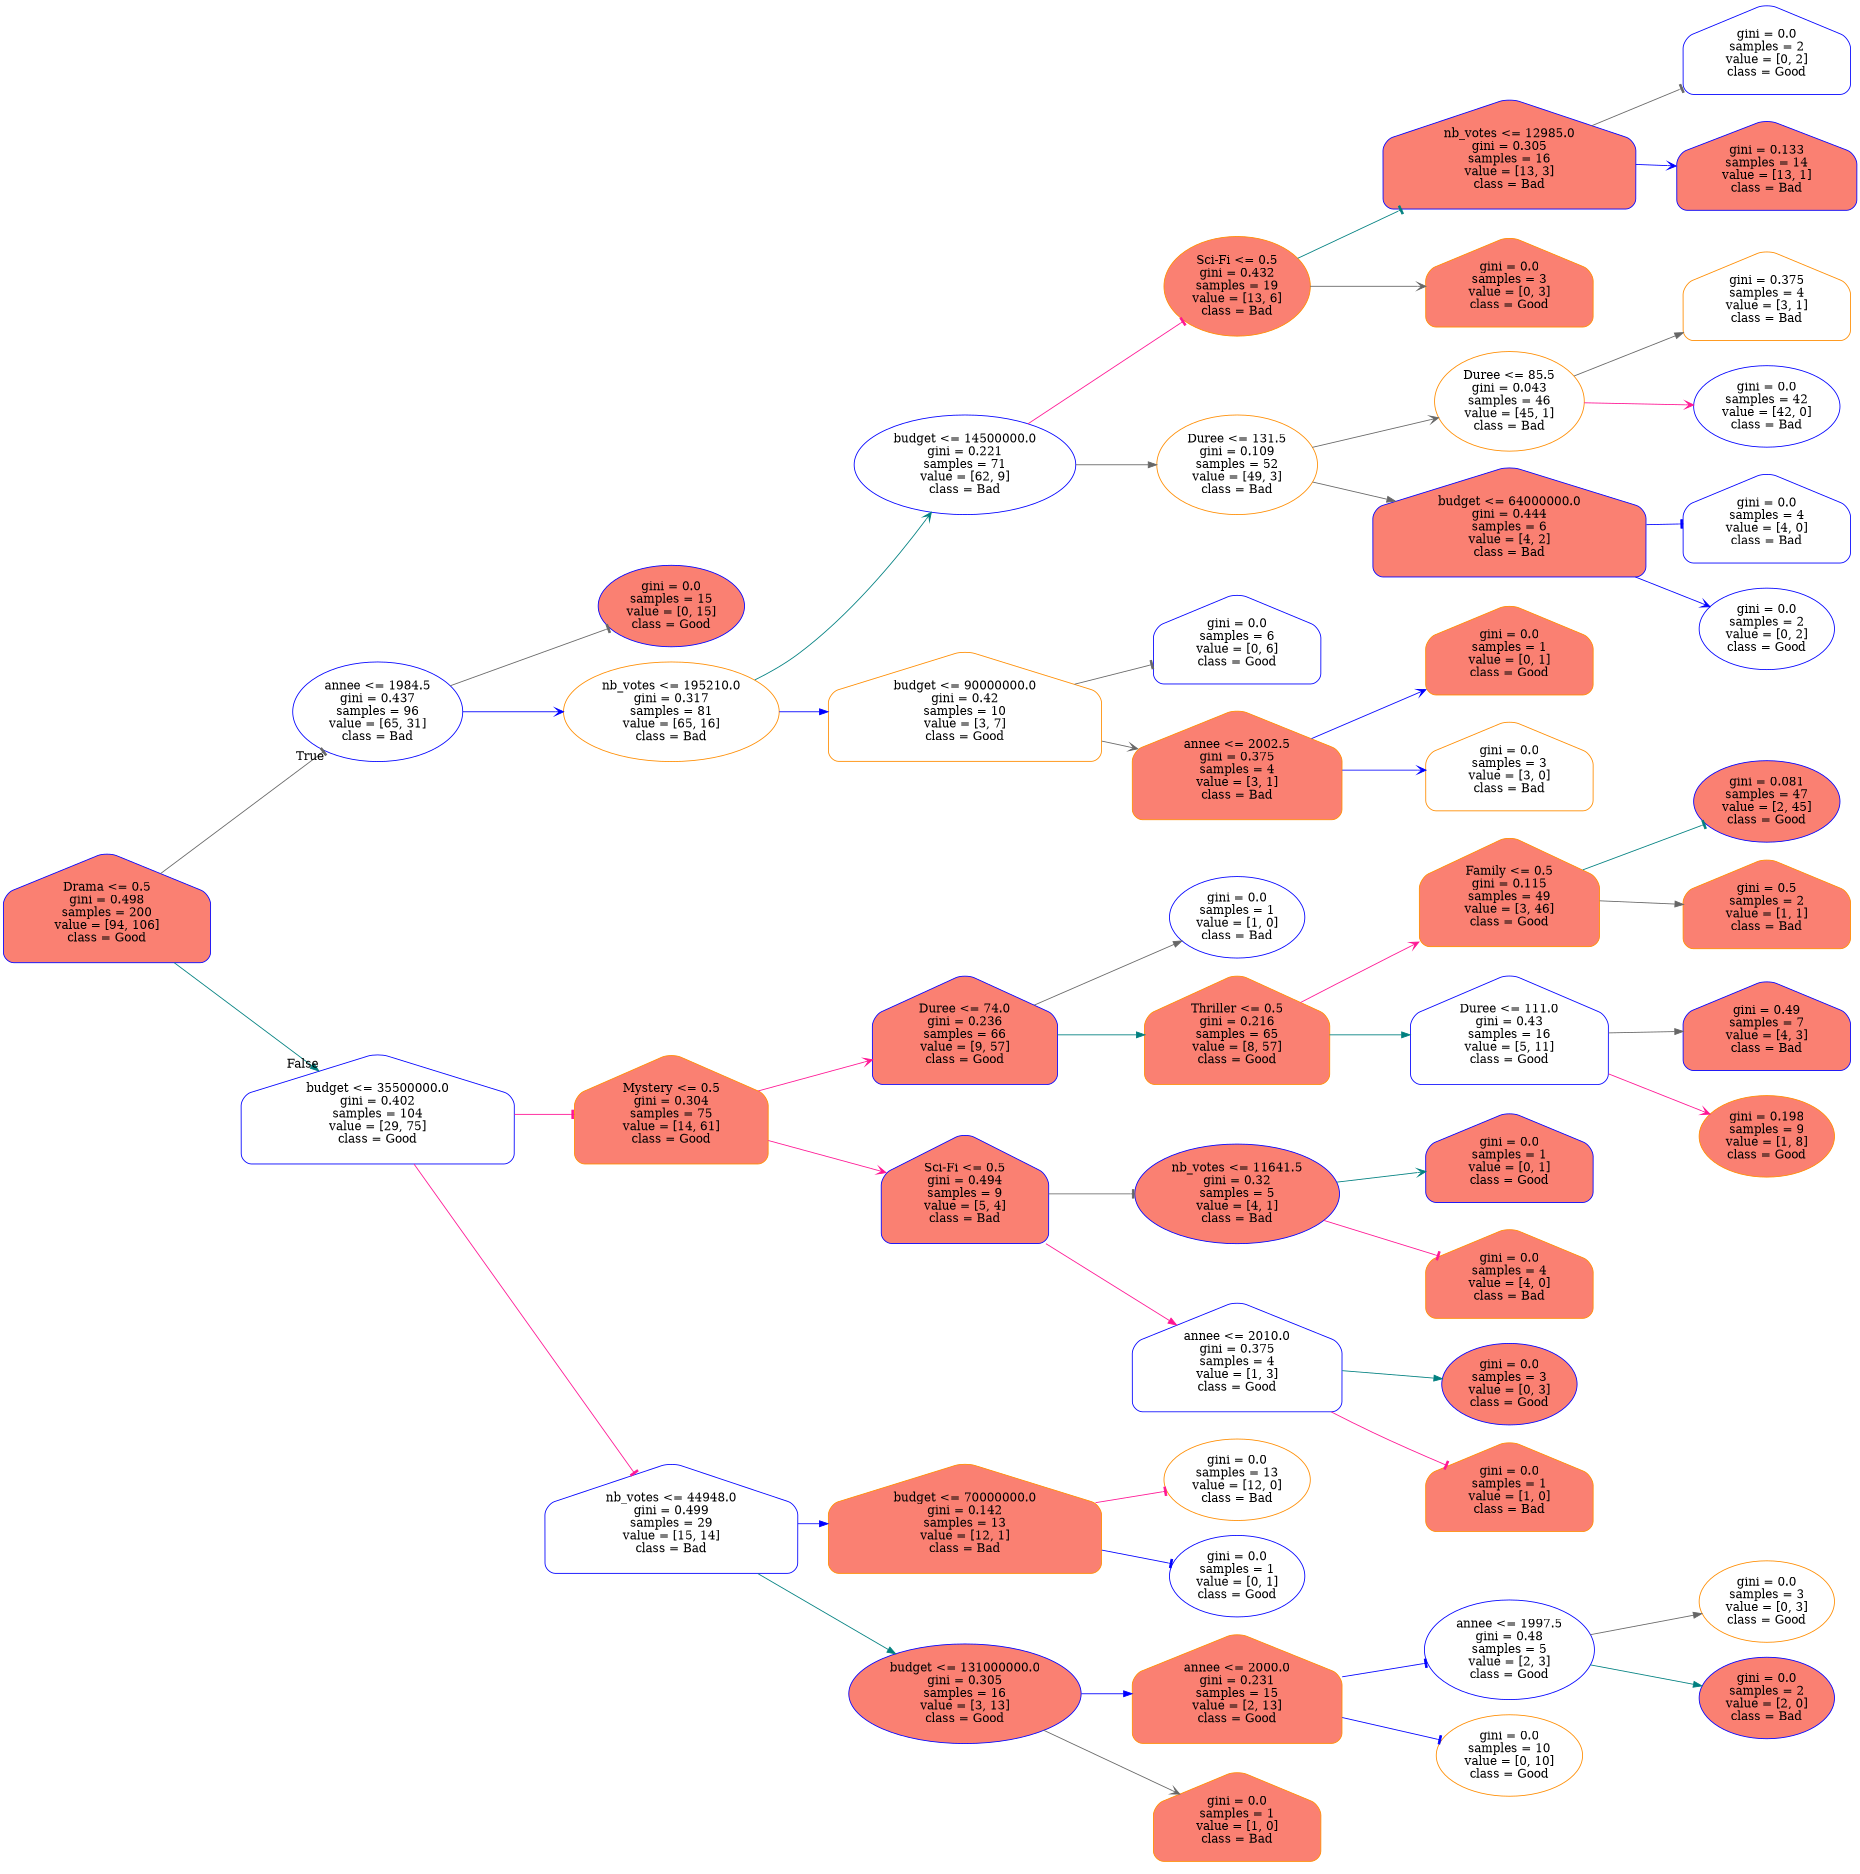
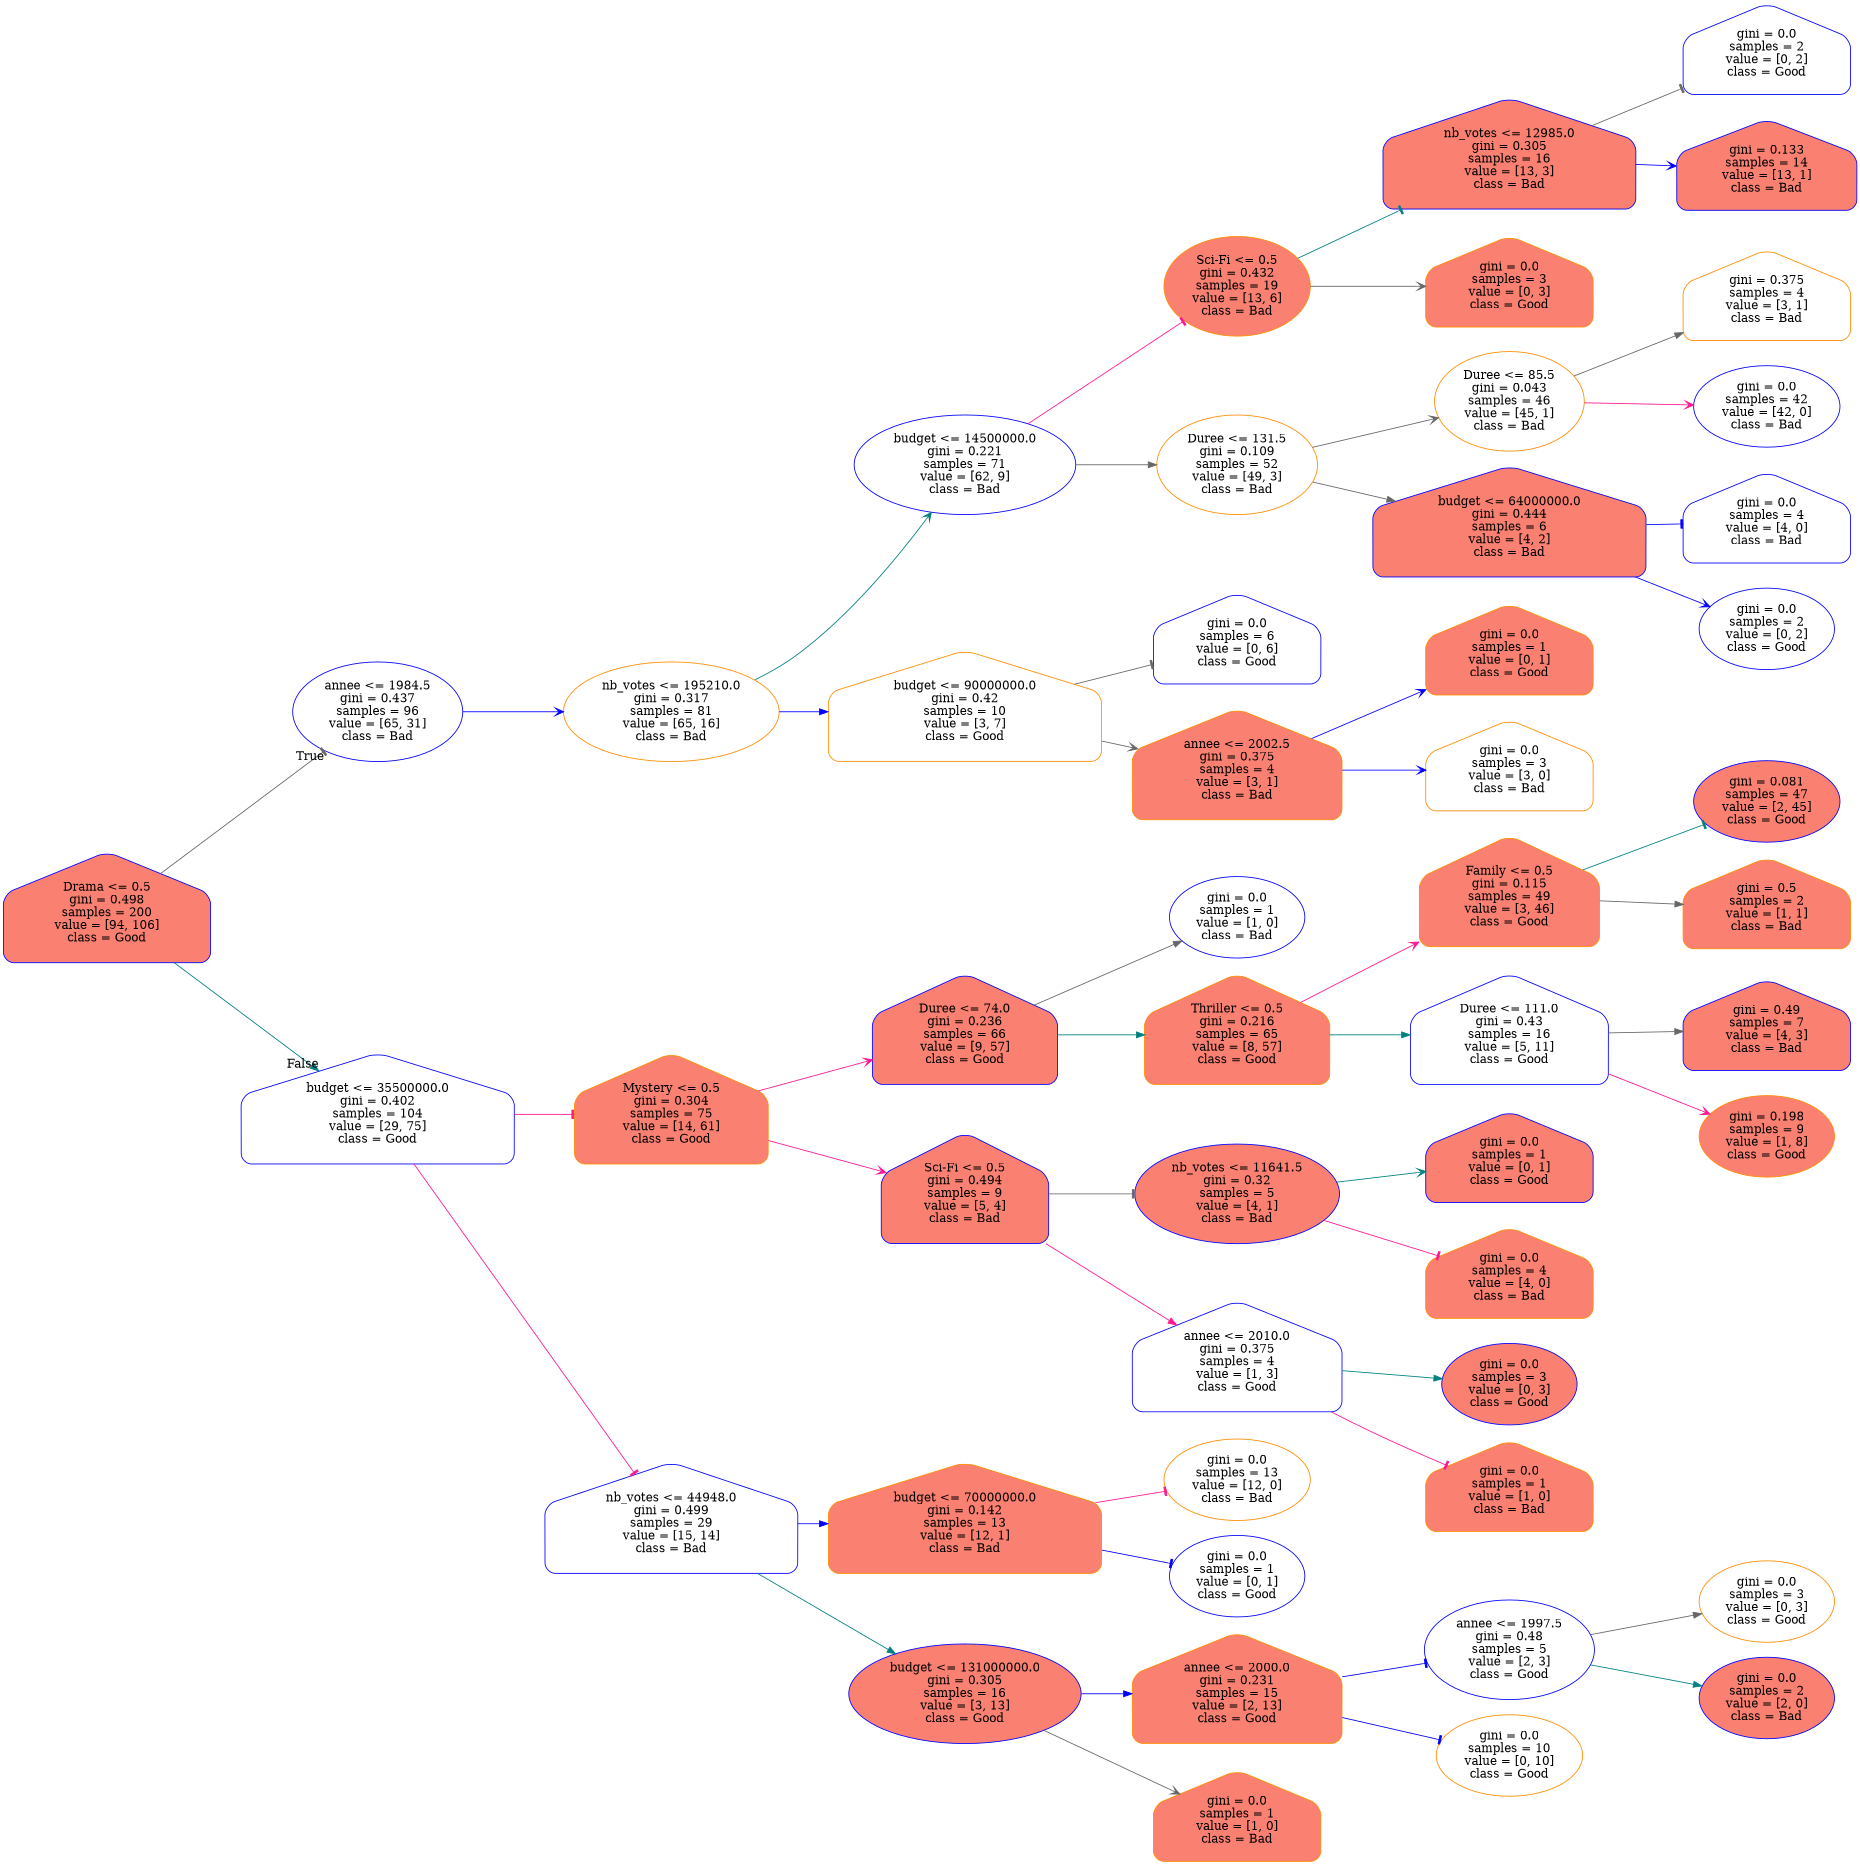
(671, 606) -> none
